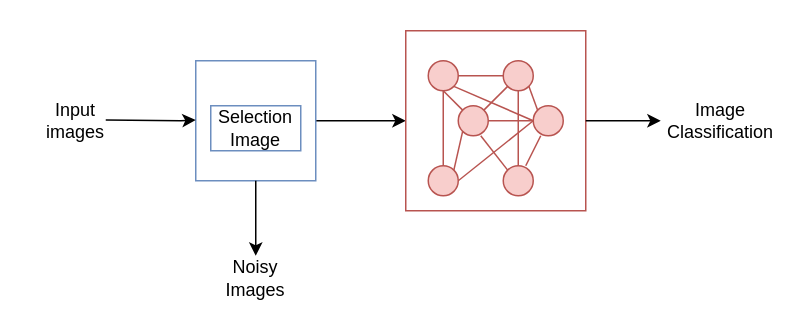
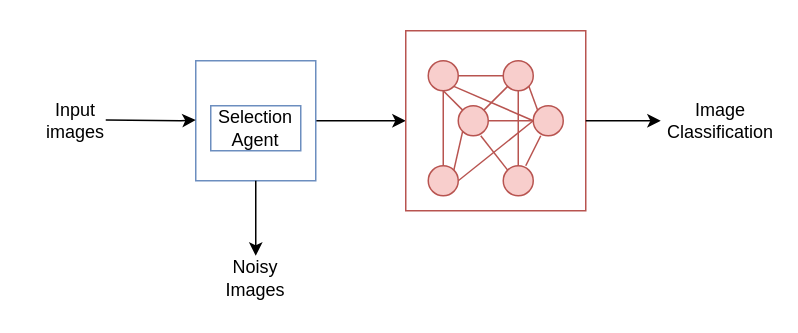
(256, 128) -> (256, 128)
